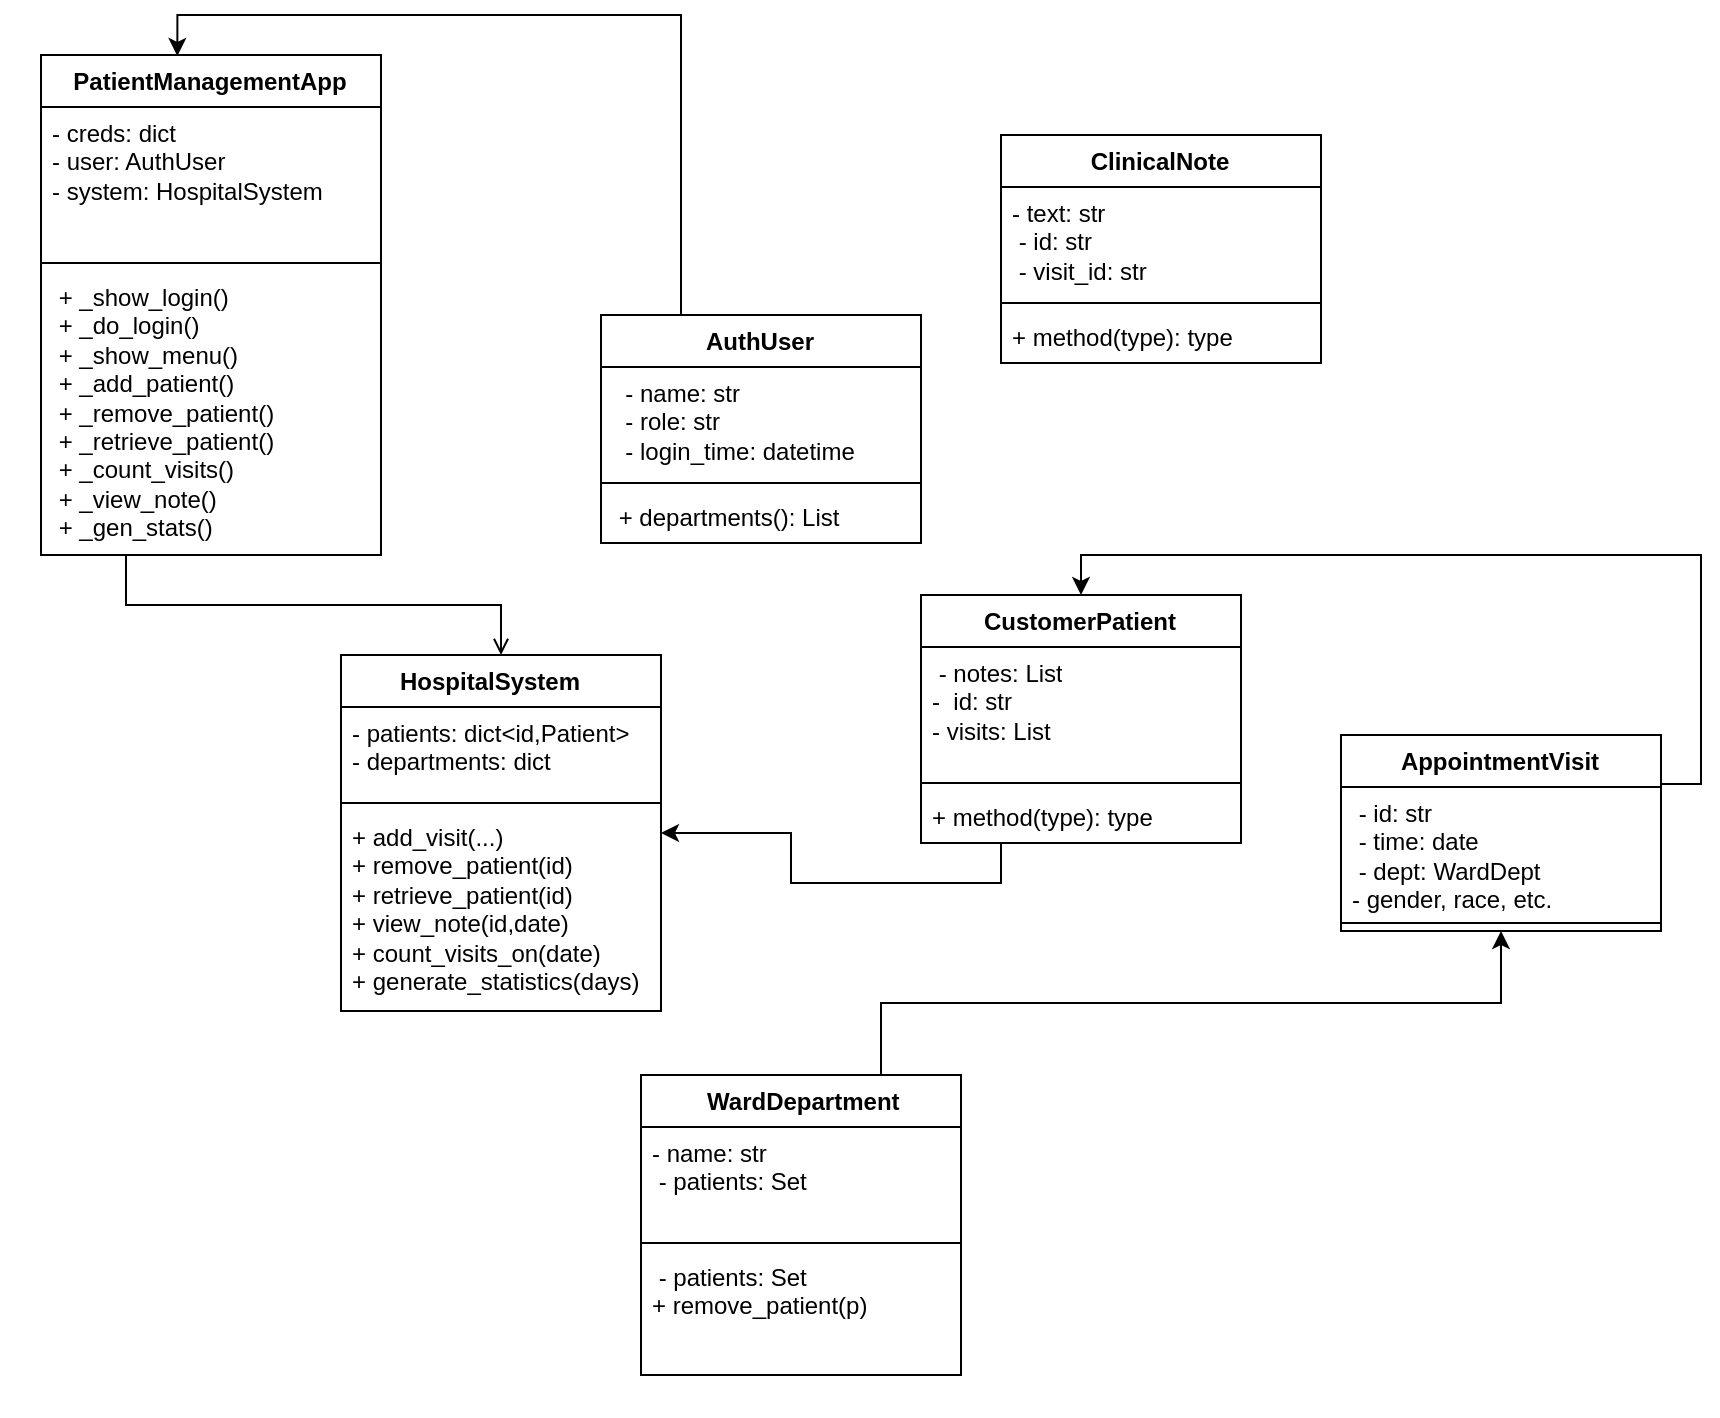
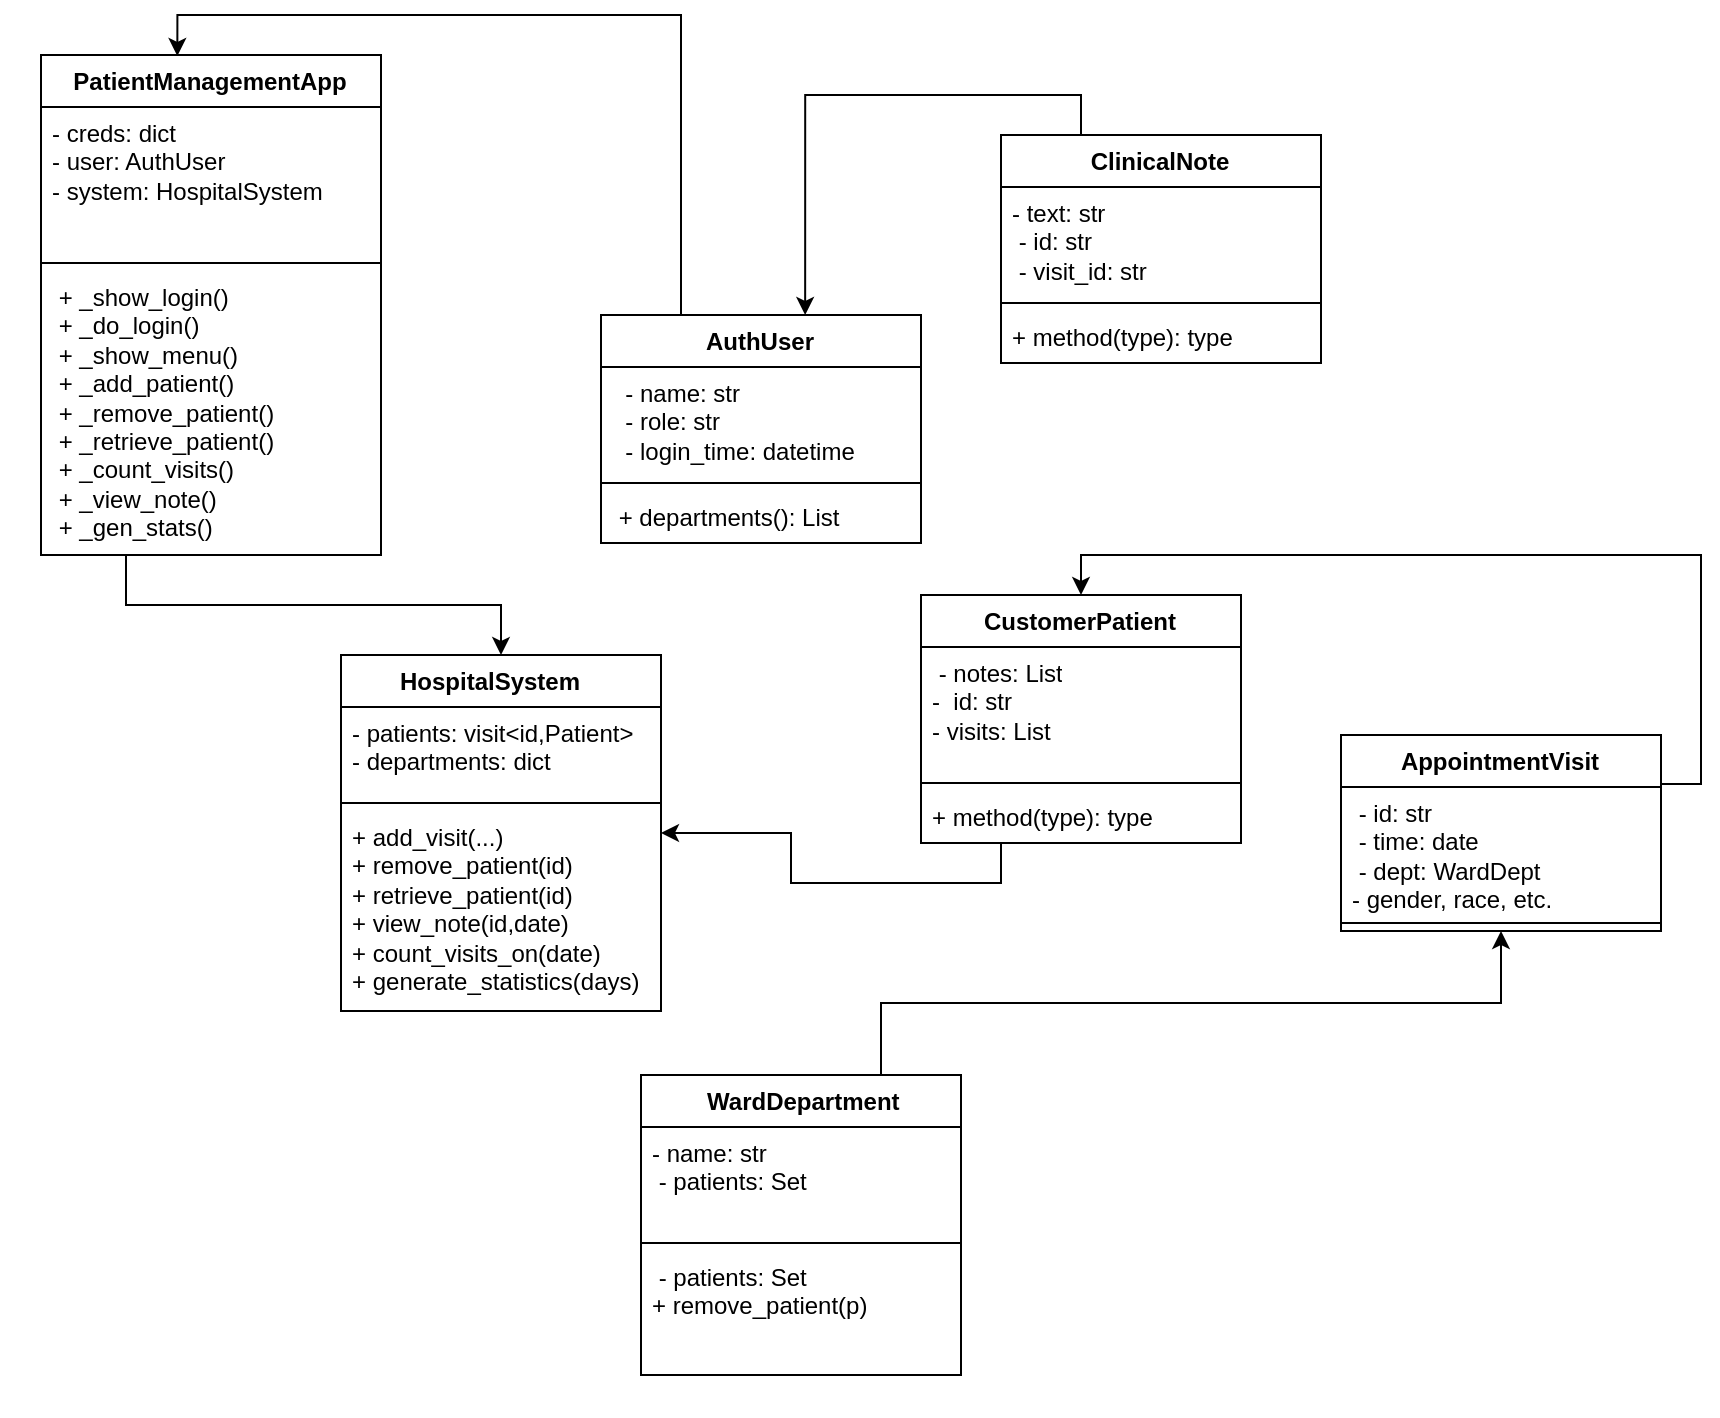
none -> (859, 95)
(501, 643) -> (501, 640)
(503, 764) -> (503, 764)
